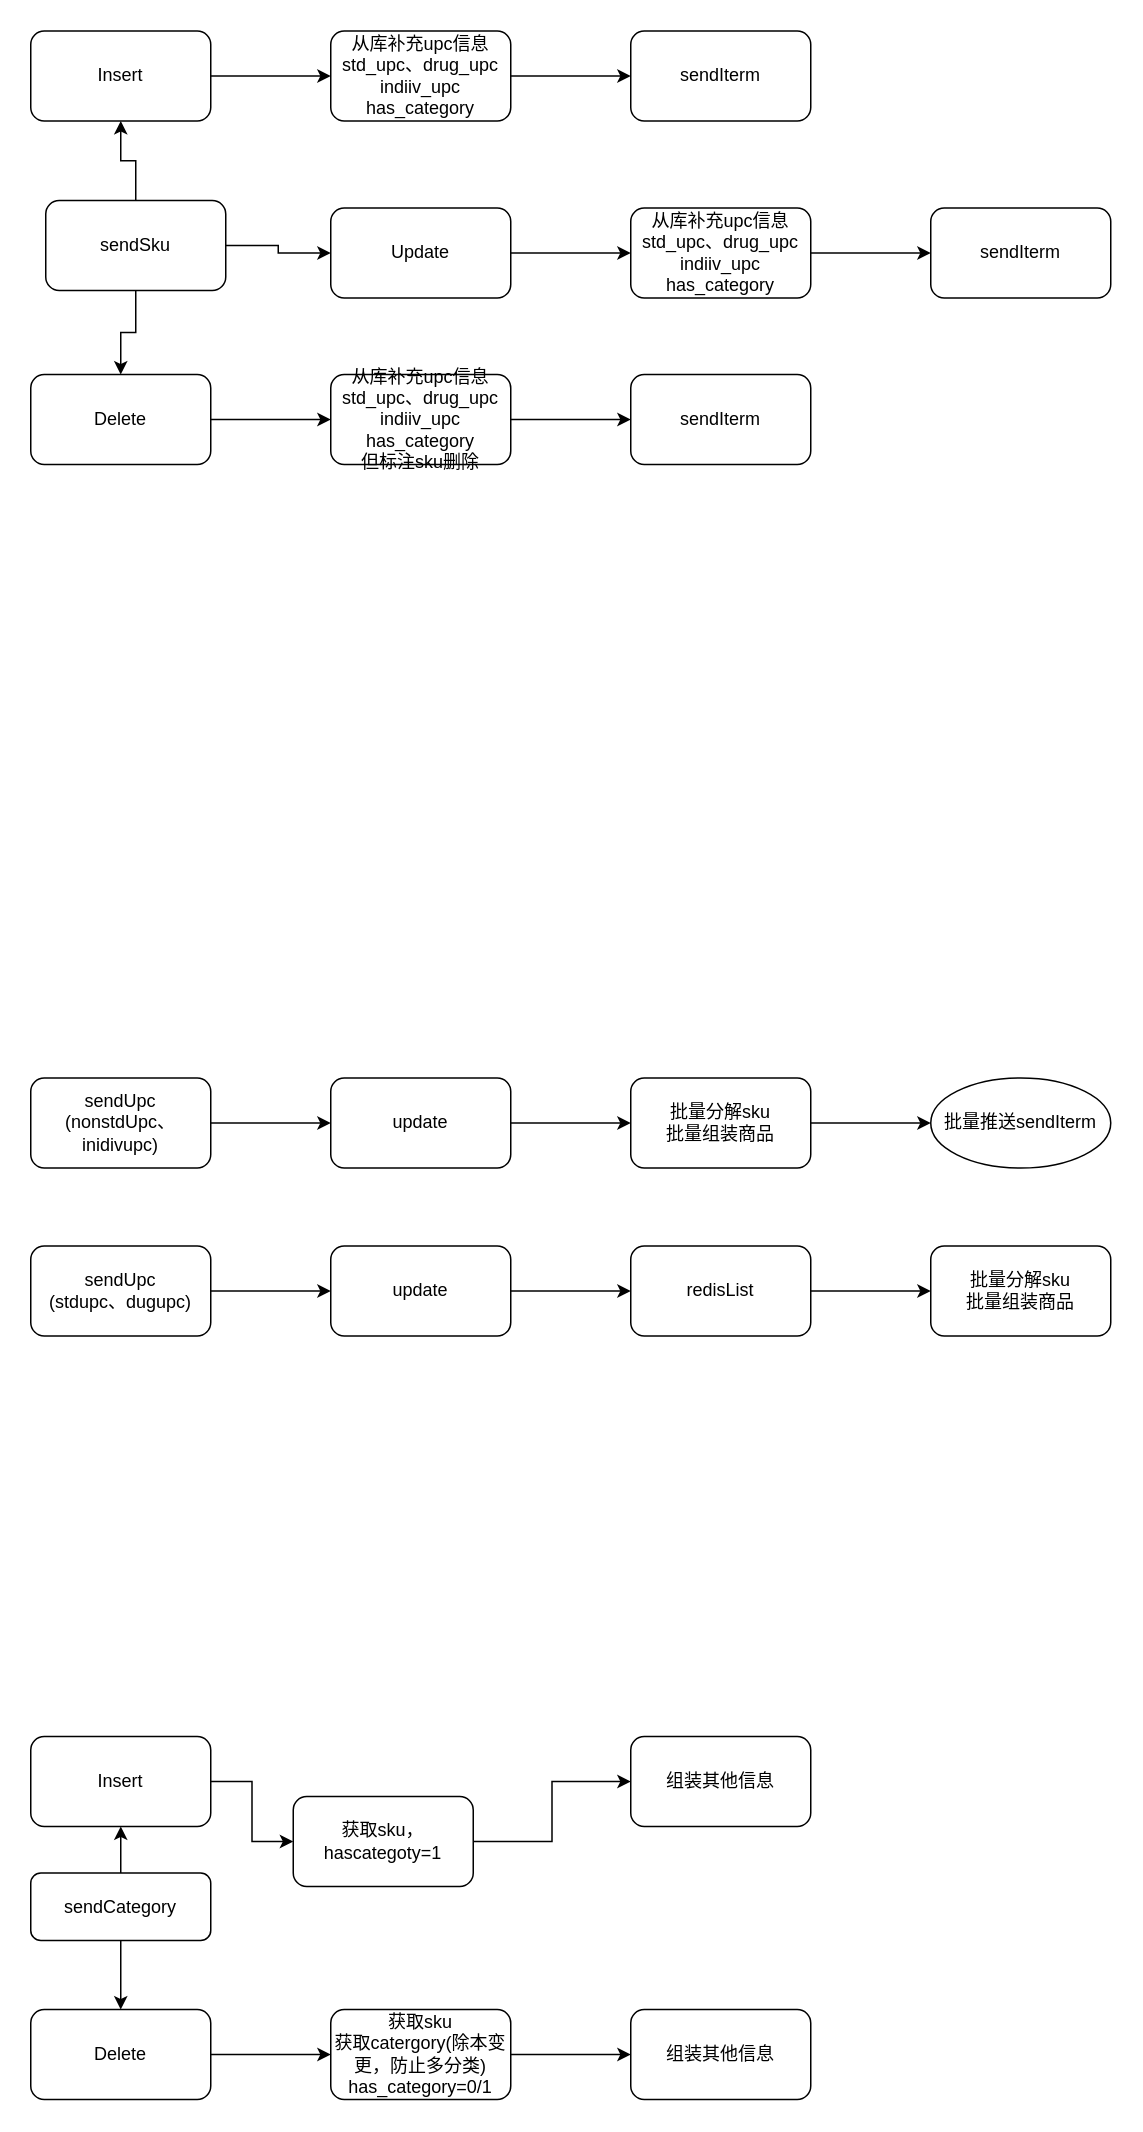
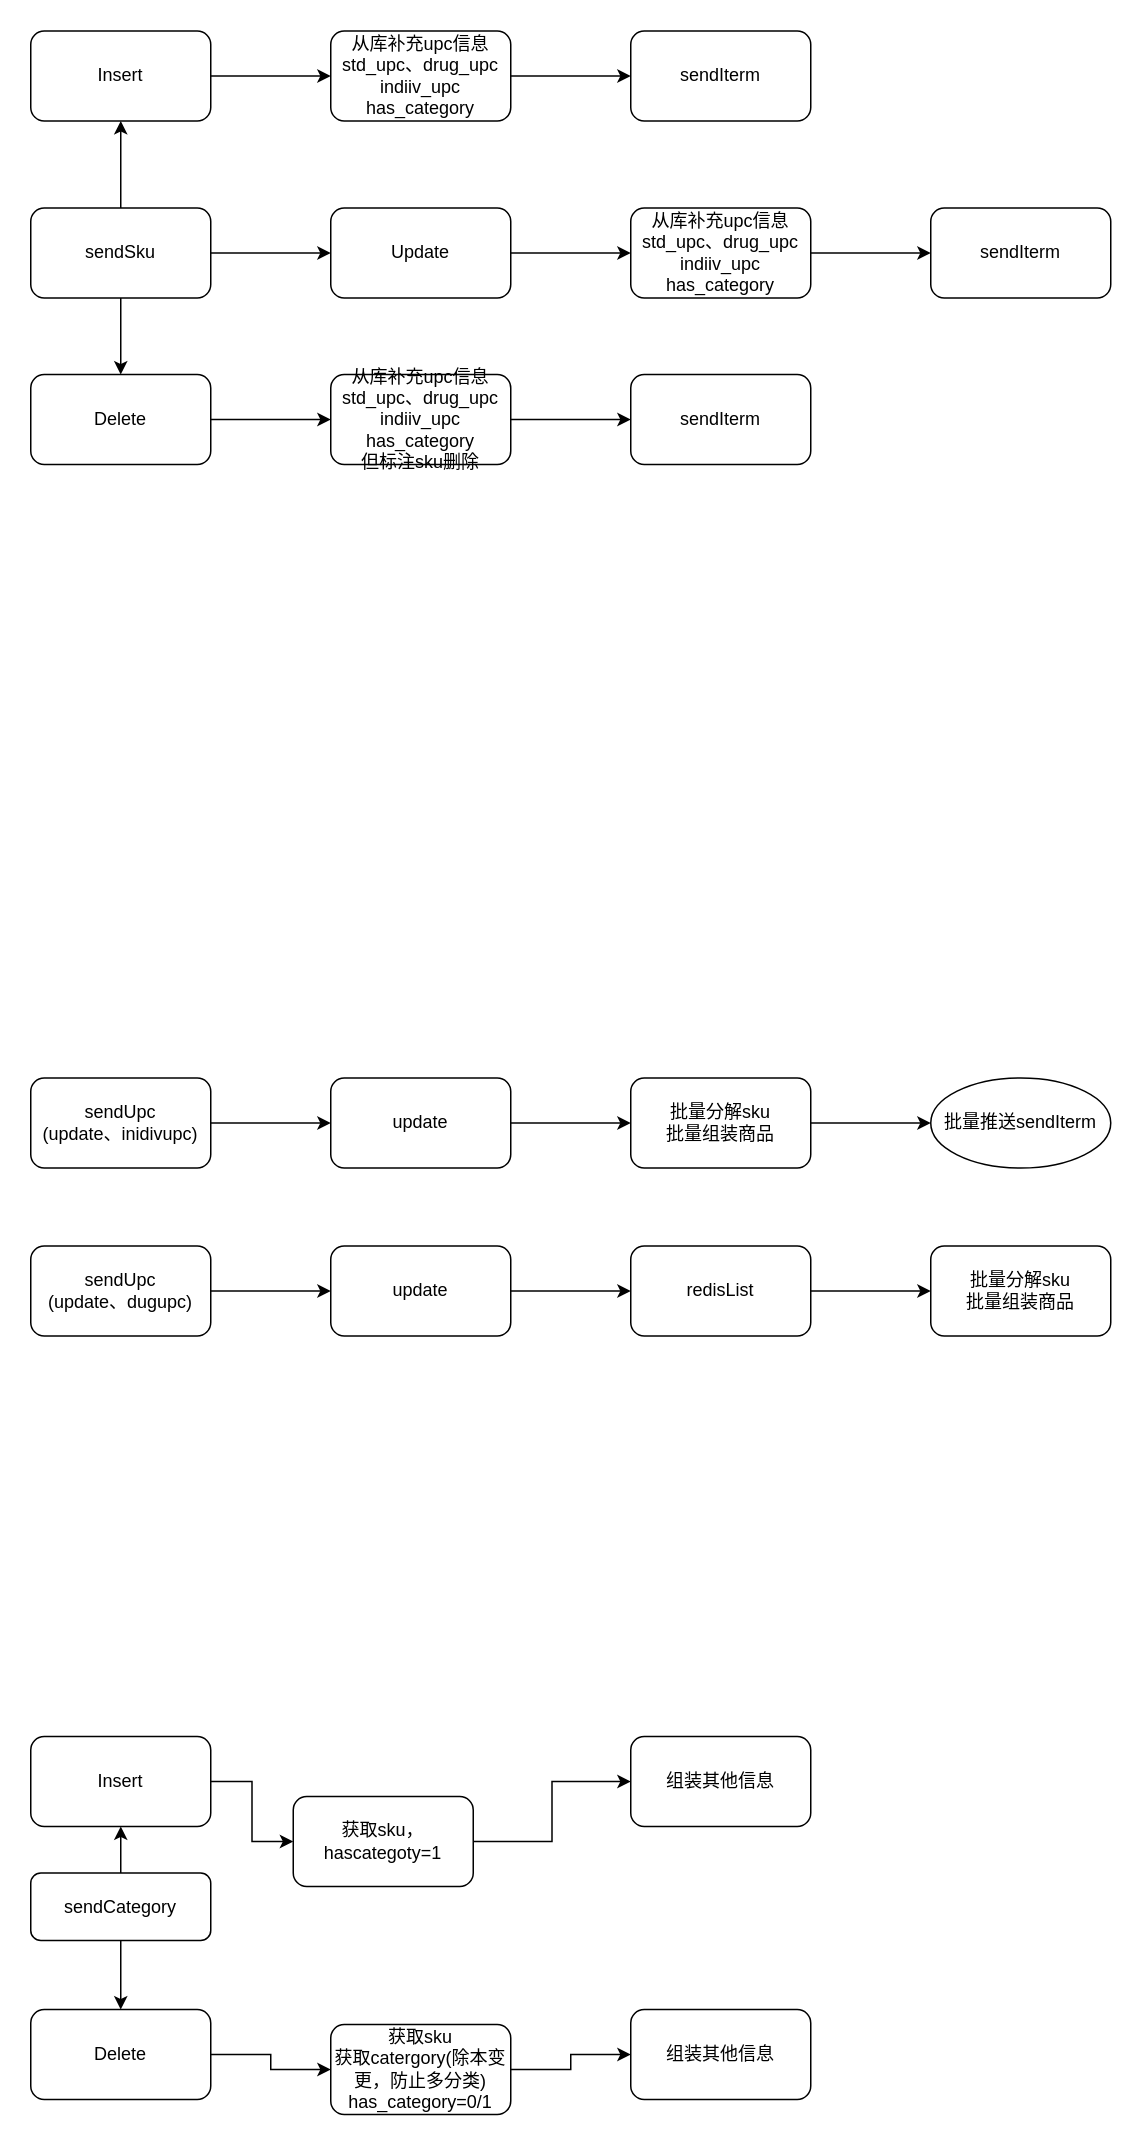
(136, 245) -> (121, 253)
(121, 1123) -> (121, 1123)
(121, 1291) -> (121, 1291)
(421, 2054) -> (421, 2069)
